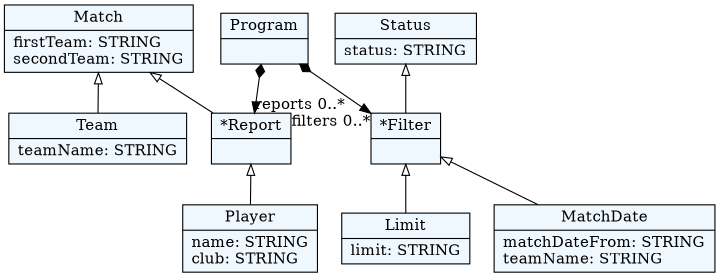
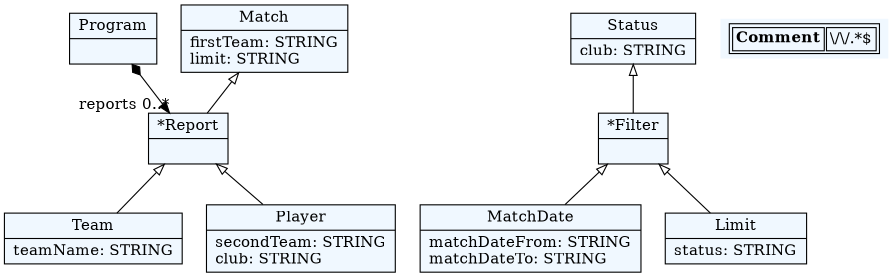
none -> (804, 39)
(406, 51) -> (633, 51)
(99, 59) -> (245, 59)
(336, 89) -> none
(98, 99) -> (137, 193)
(250, 242) -> (301, 242)
(406, 251) -> (736, 251)
(583, 259) -> (518, 259)
